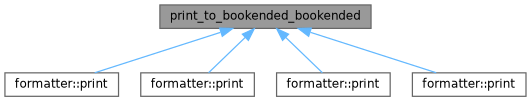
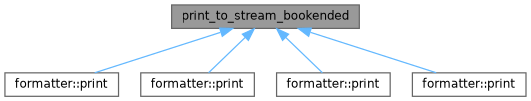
(265, 17) -> (265, 17)
